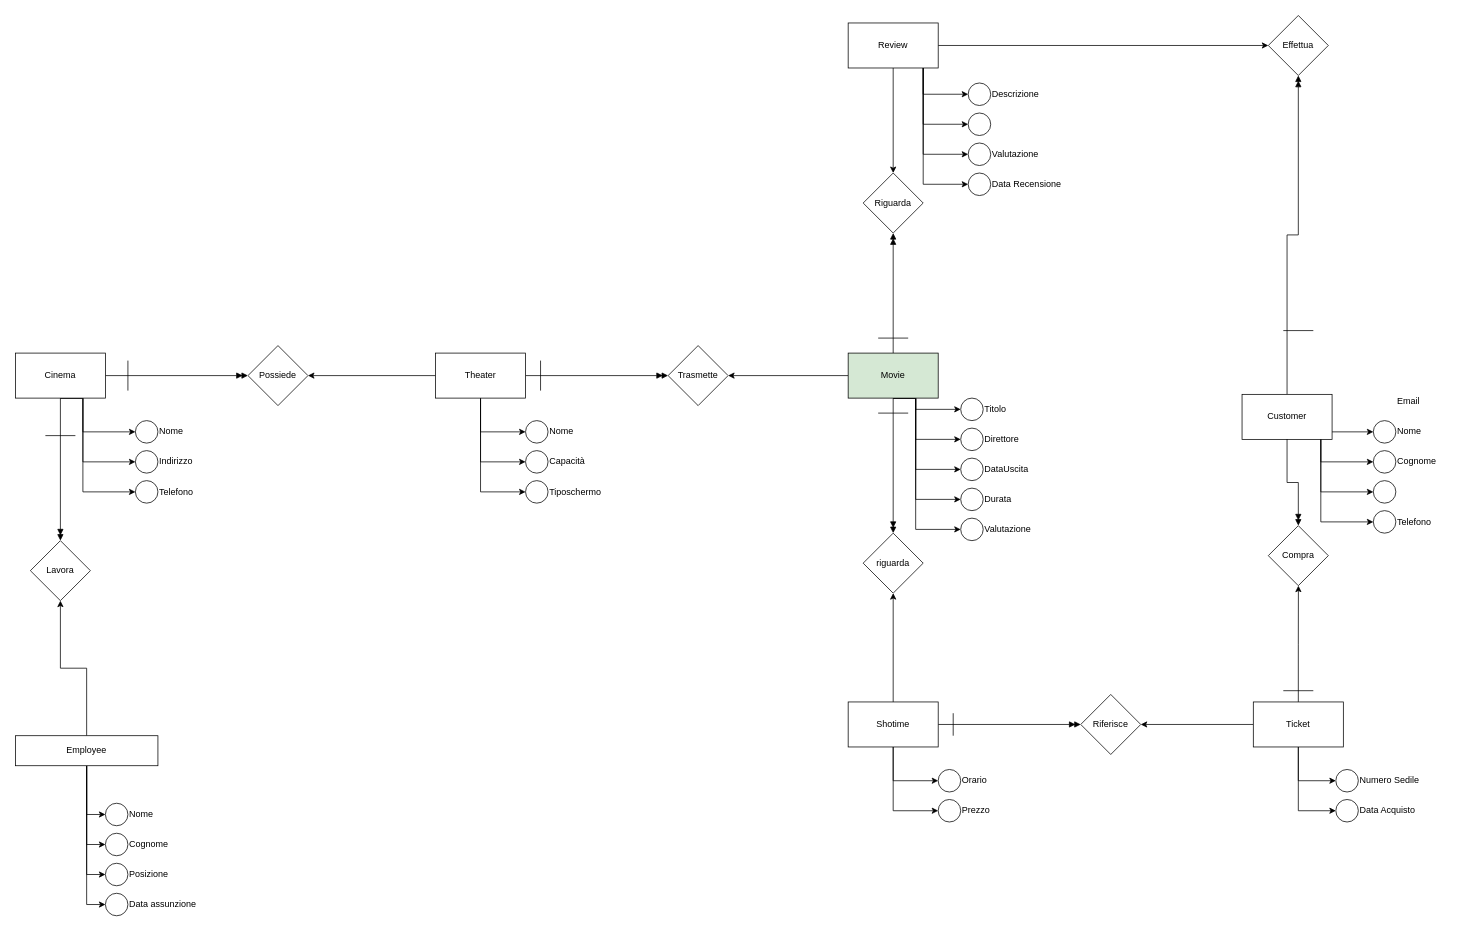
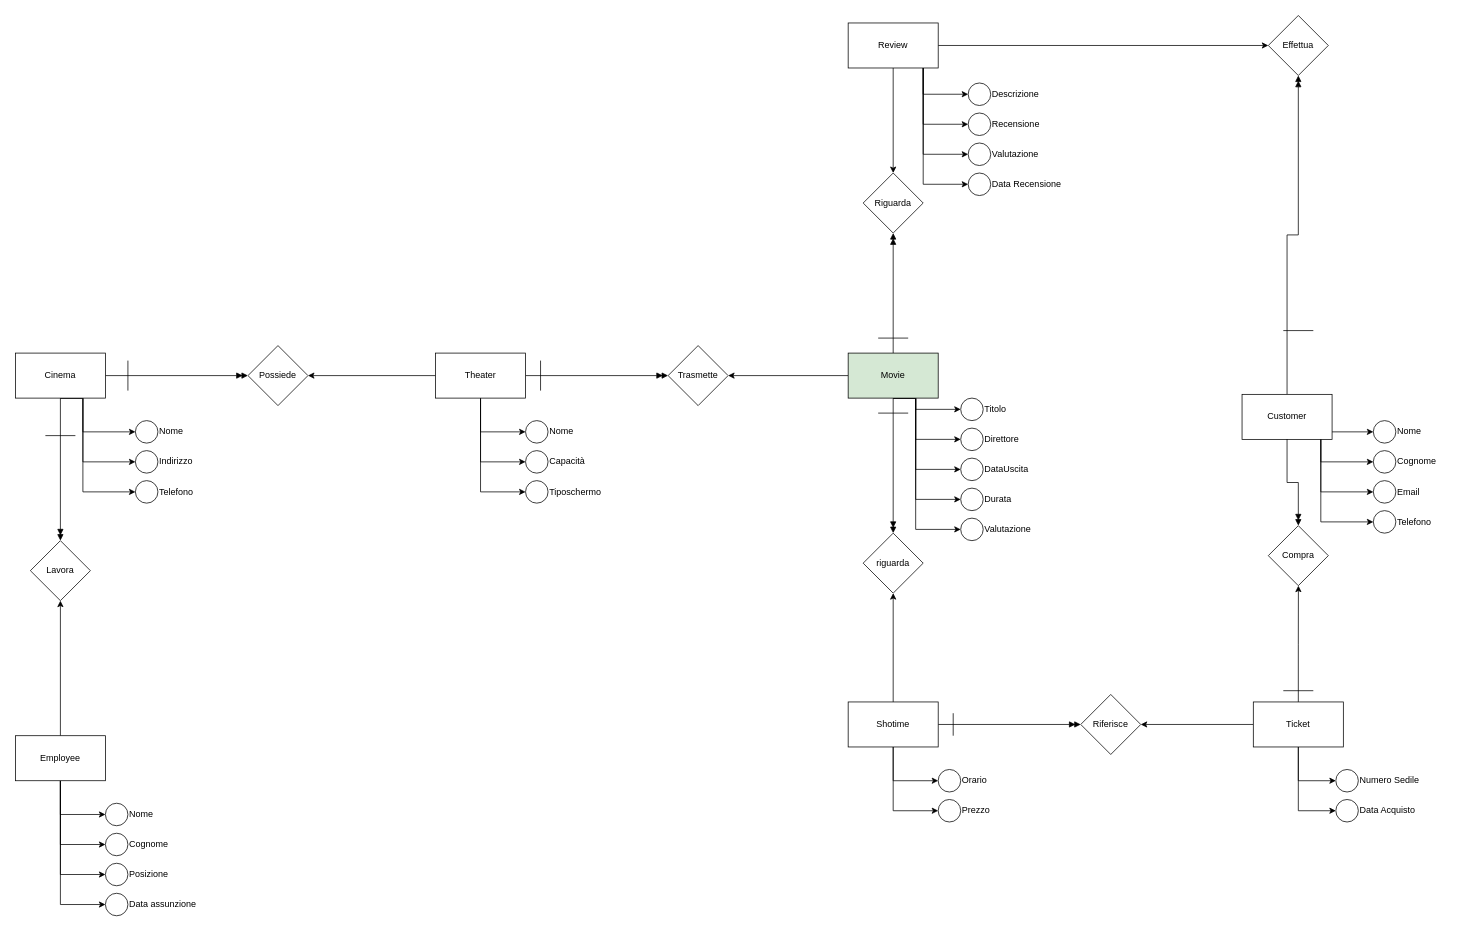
none -> (1013, 124)
(1425, 402) -> (1425, 492)
(87, 750) -> (60, 758)
